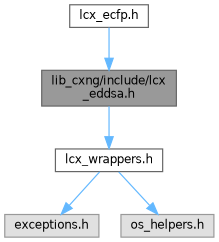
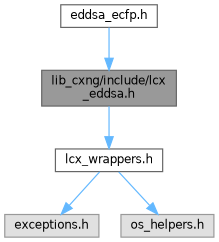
(109, 16) -> (109, 16)
